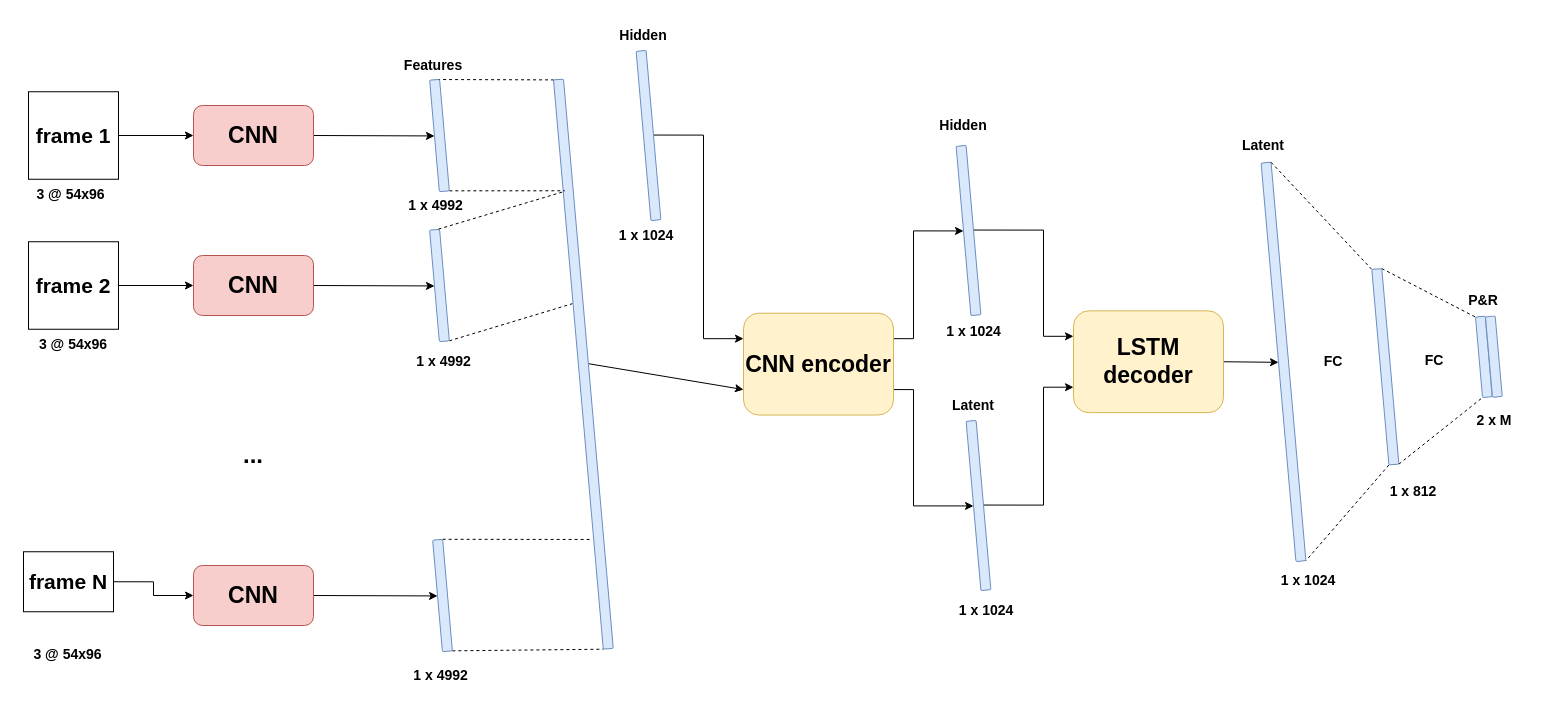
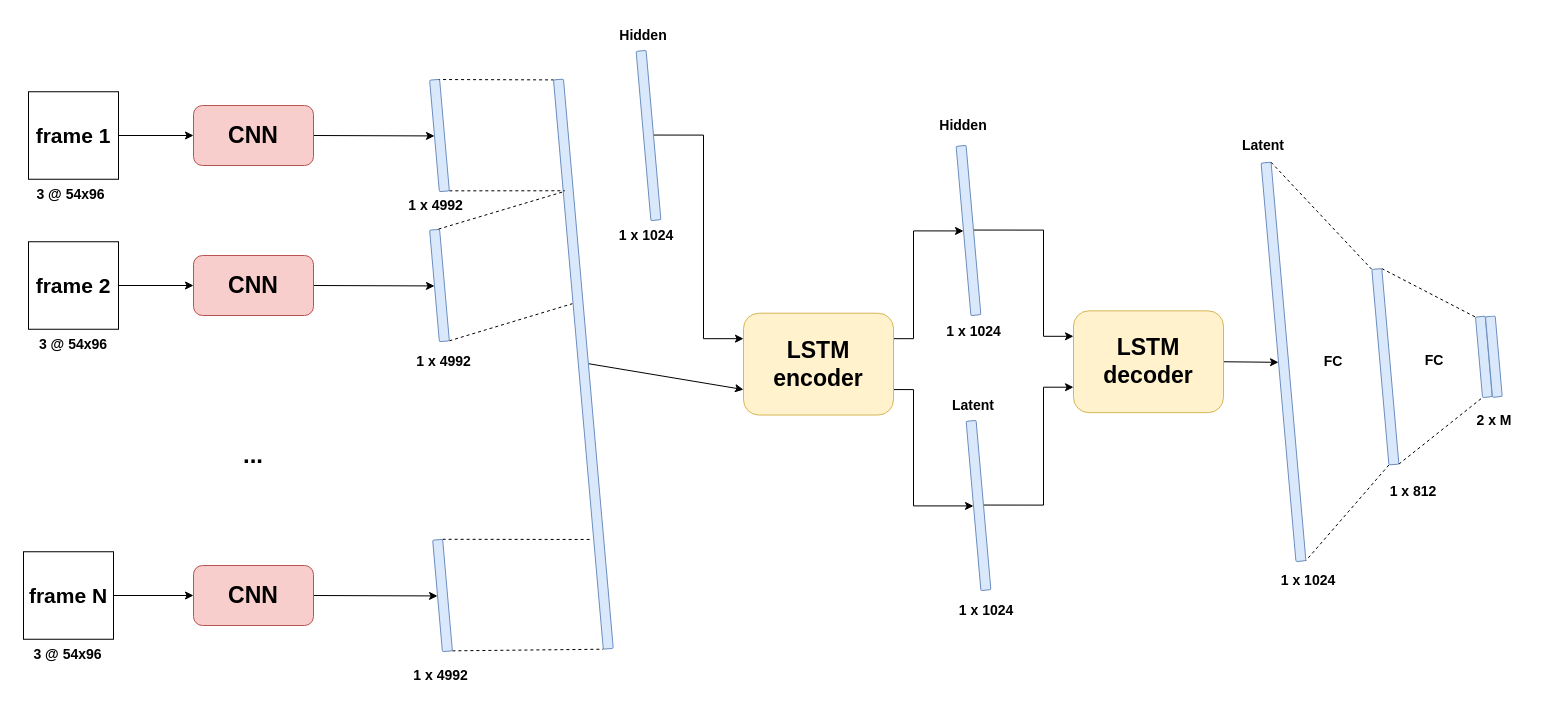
(434, 66) -> none
(1484, 301) -> none
(819, 365) -> (819, 365)
(69, 582) -> (69, 596)
